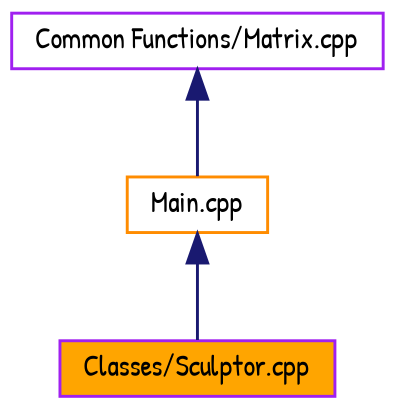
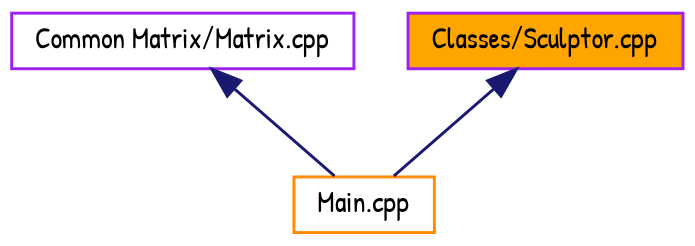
(197, 41) -> (183, 41)
(197, 302) -> (444, 133)
